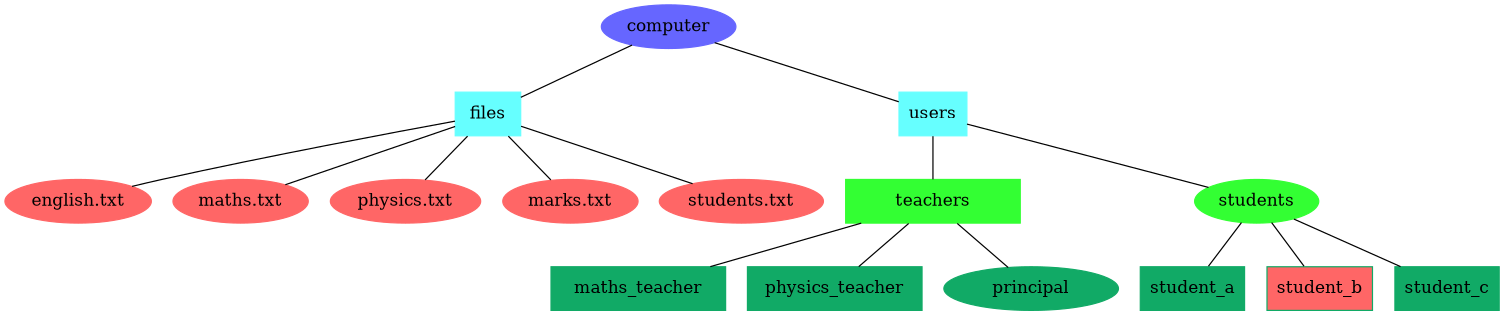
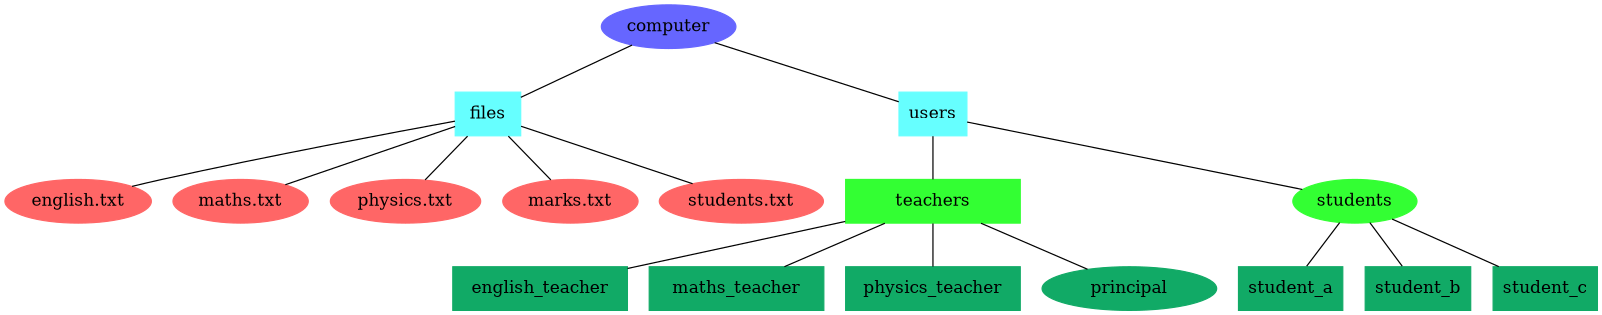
none -> (540, 289)
(1320, 289) -> (1418, 289)
